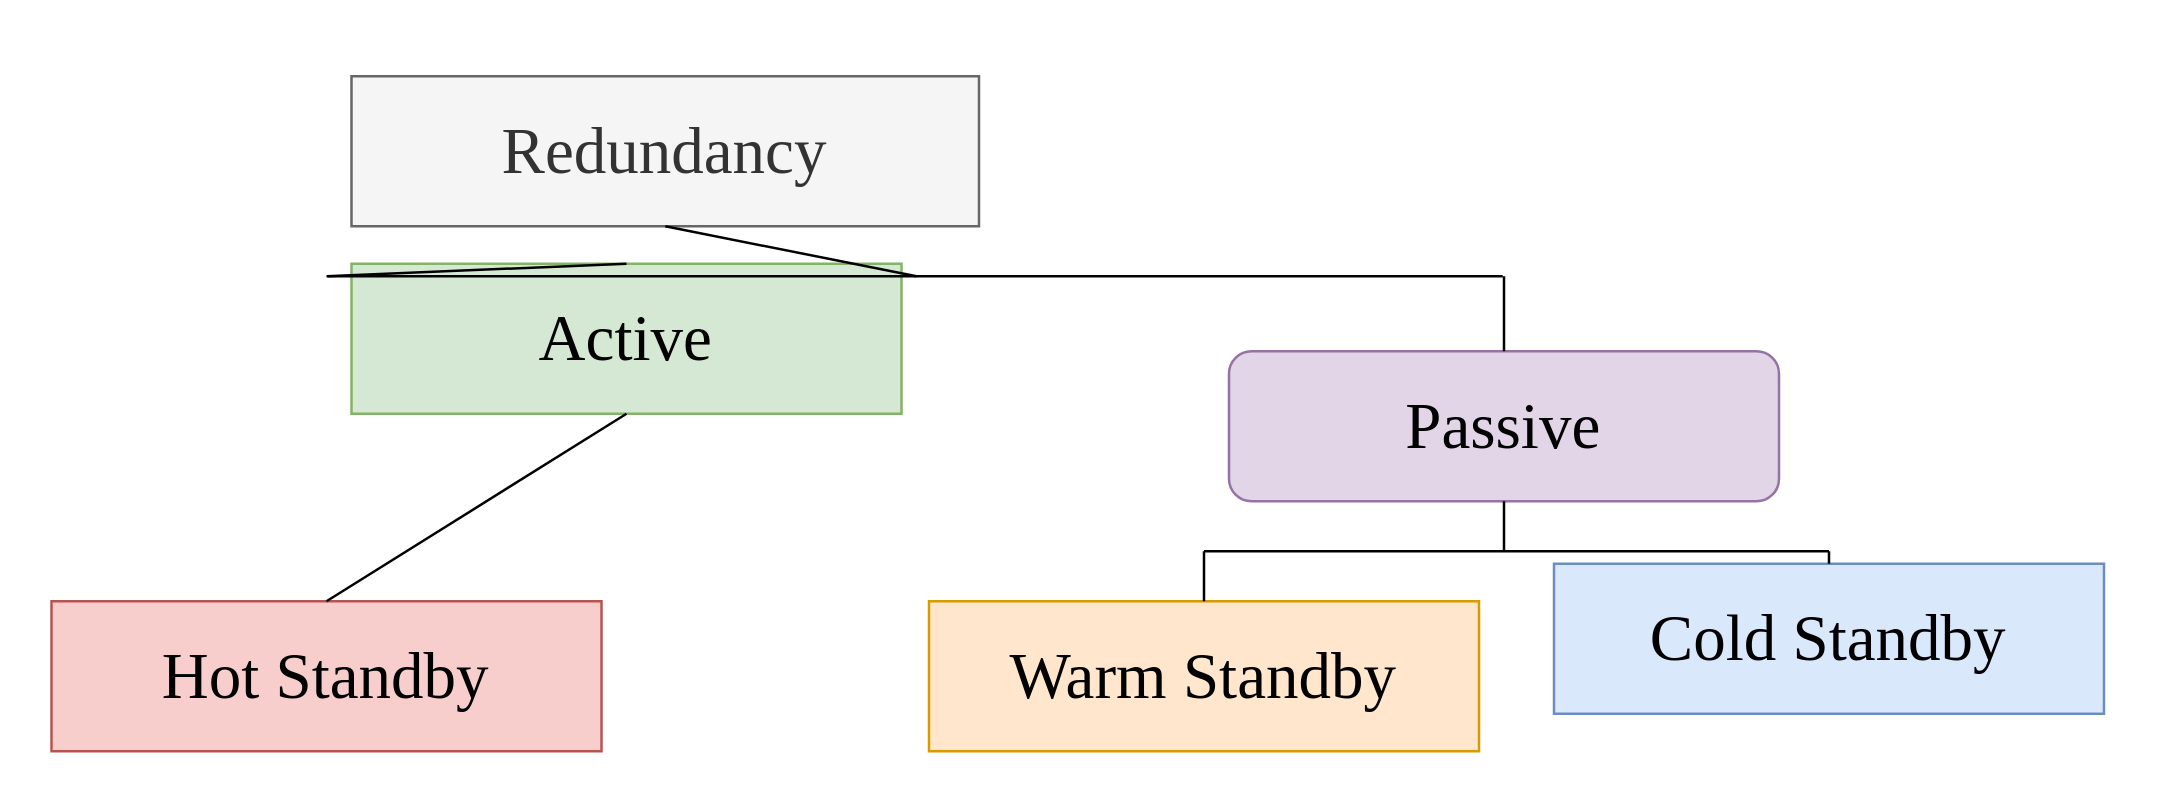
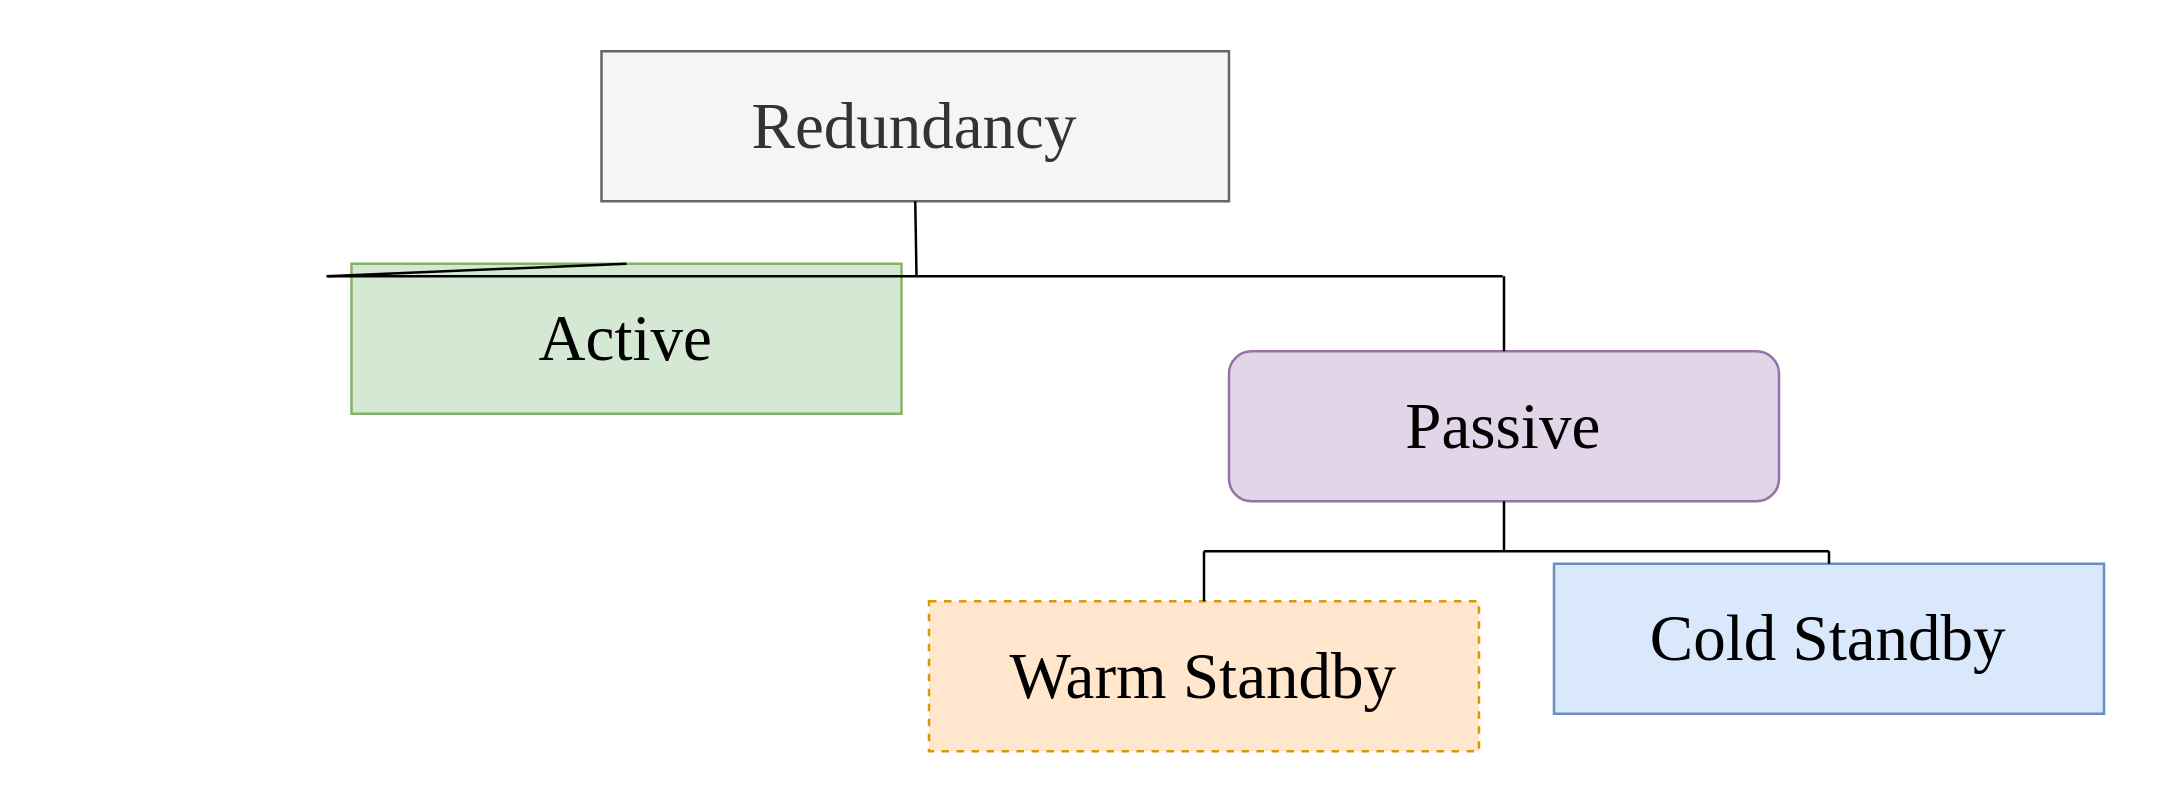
(665, 151) -> (915, 126)
(476, 508) -> none
(326, 676) -> none
(1204, 676) -> (1204, 676)
